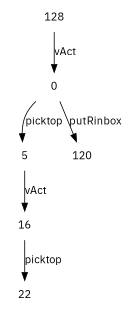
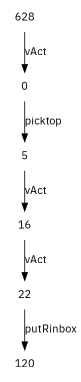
(54, 18) -> (25, 18)
(67, 118) -> (25, 326)
(43, 260) -> (36, 260)
